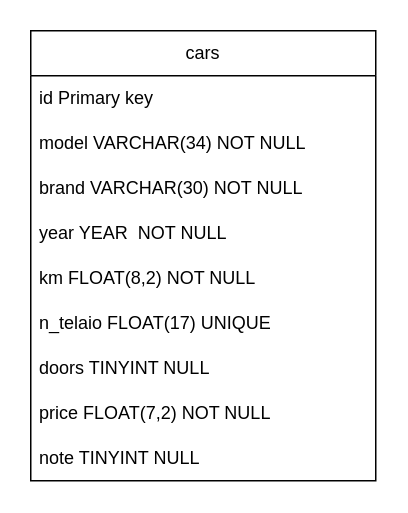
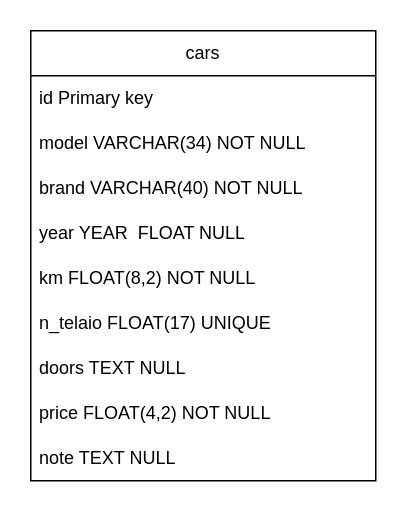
(164, 188) -> (164, 188)
(128, 233) -> (139, 233)
(126, 368) -> (111, 368)
(154, 413) -> (154, 413)
(121, 458) -> (106, 458)
